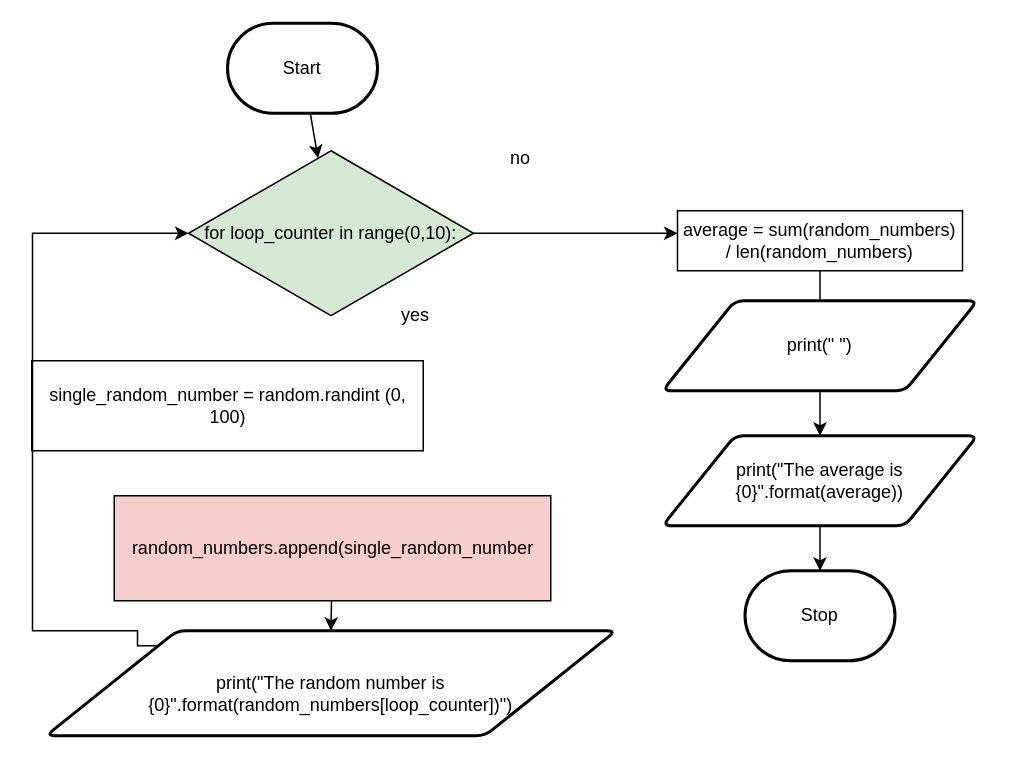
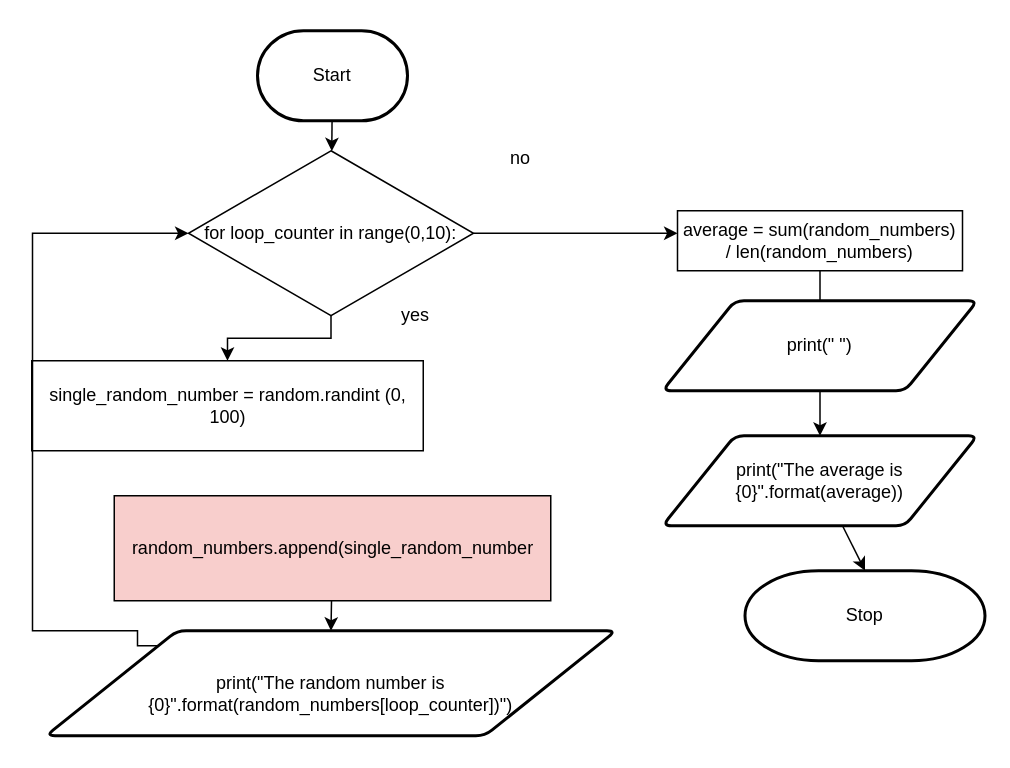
(302, 68) -> (332, 76)
(331, 233) -> (331, 233)
none -> (285, 338)
(820, 616) -> (865, 616)
